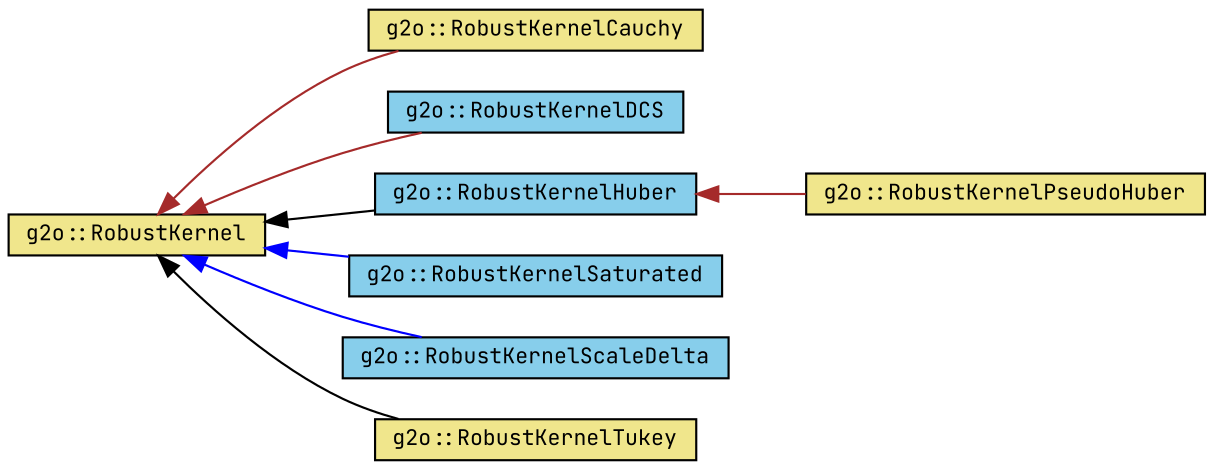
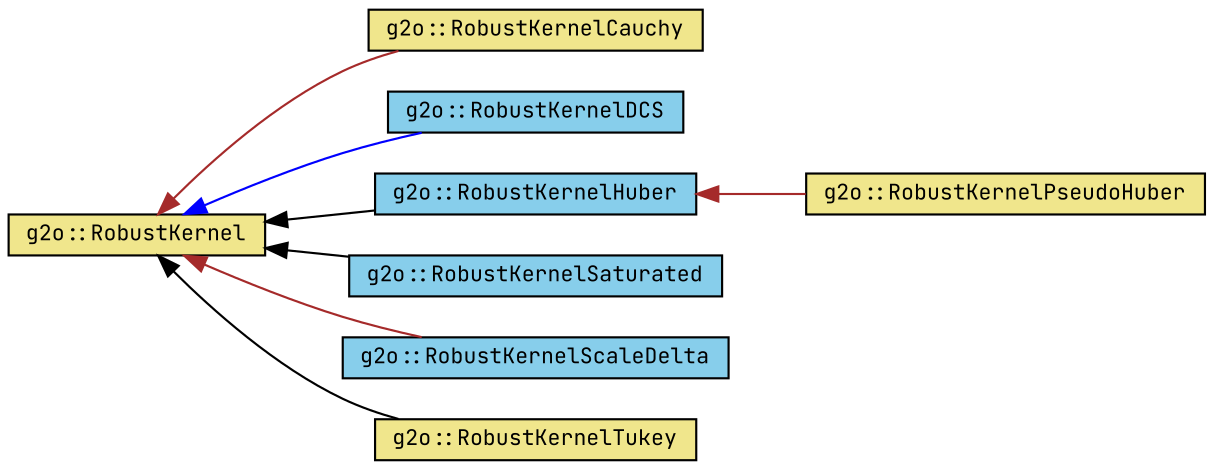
(311, 163) -> (311, 163)
(318, 254) -> (318, 254)
(311, 307) -> (311, 307)
